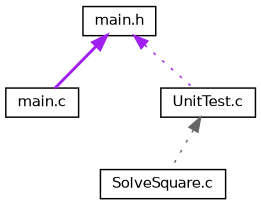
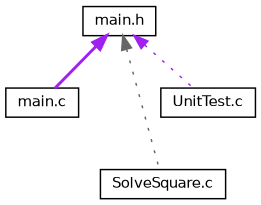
(182, 150) -> (143, 110)
